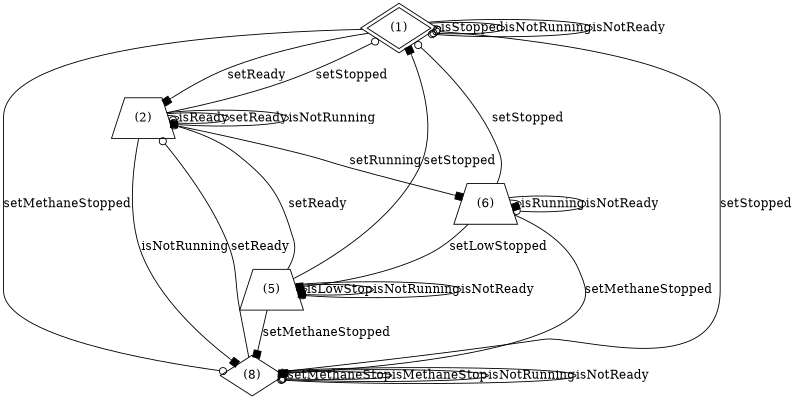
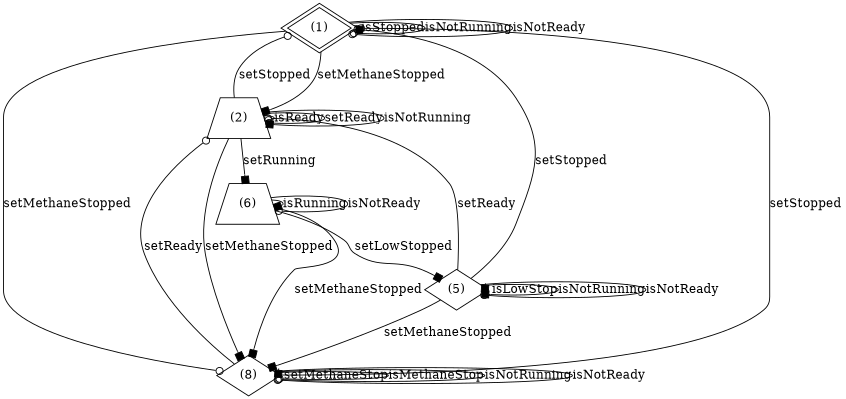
(257, 75) -> (382, 75)
(475, 108) -> none
(185, 247) -> (269, 247)
(272, 290) -> (457, 290)
